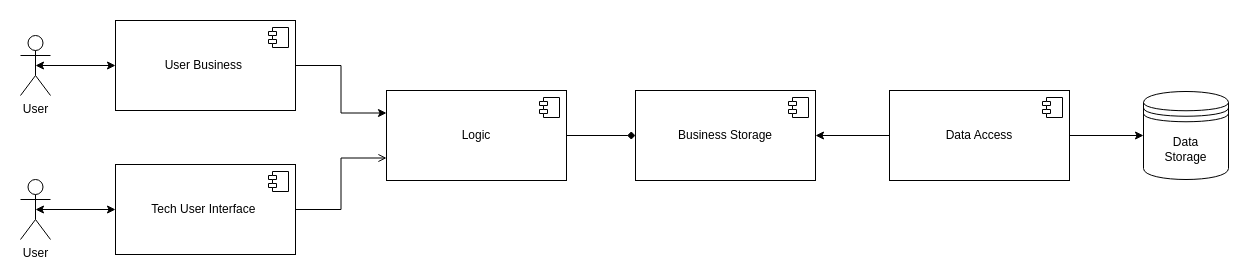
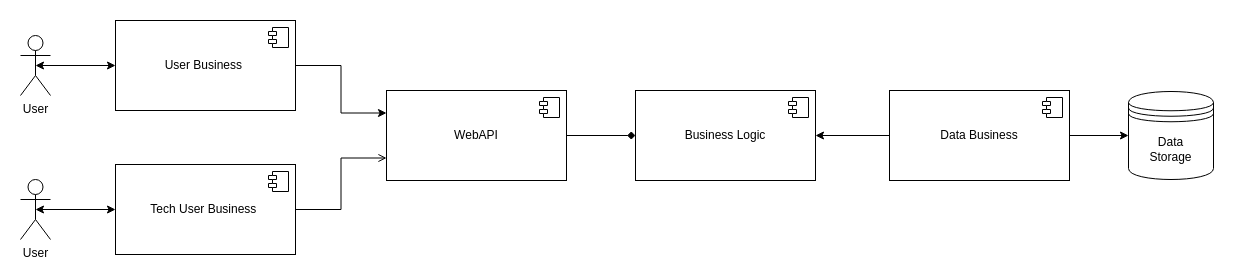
(477, 136) -> (477, 136)
(726, 136) -> (726, 136)
(980, 136) -> (980, 136)
(1186, 136) -> (1171, 136)
(206, 210) -> (206, 210)
